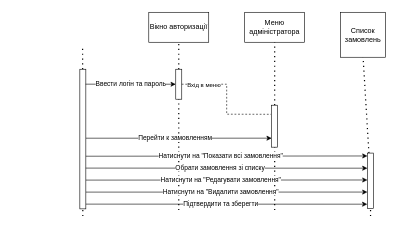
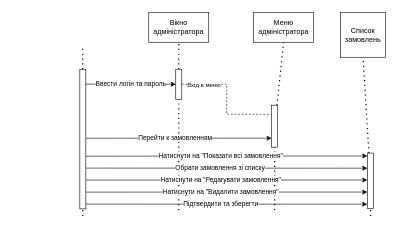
(179, 27) -> (179, 27)
(275, 27) -> (284, 27)
